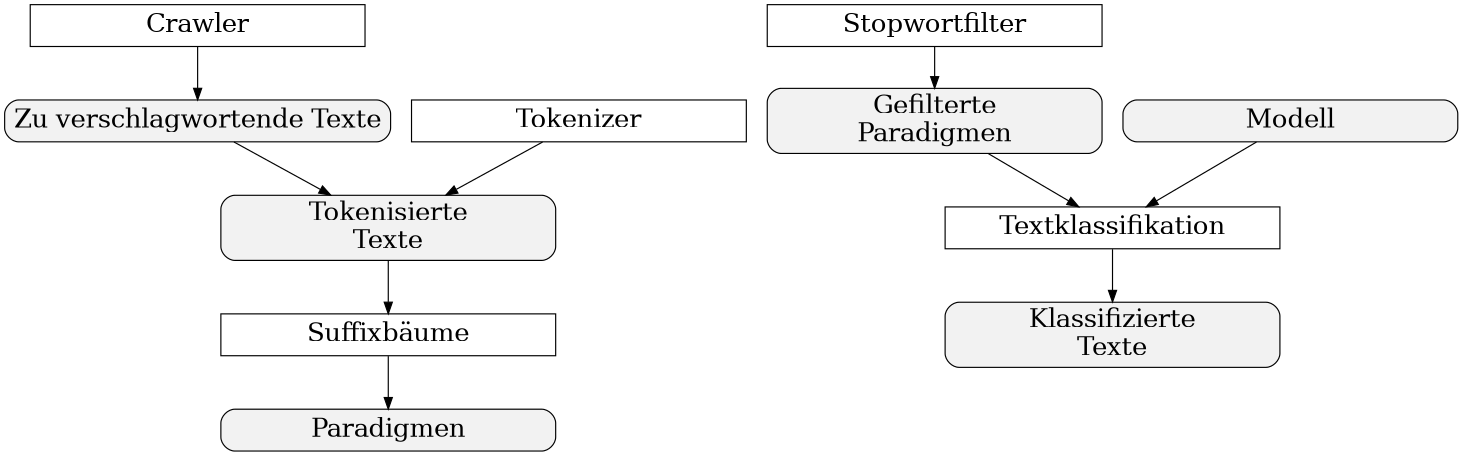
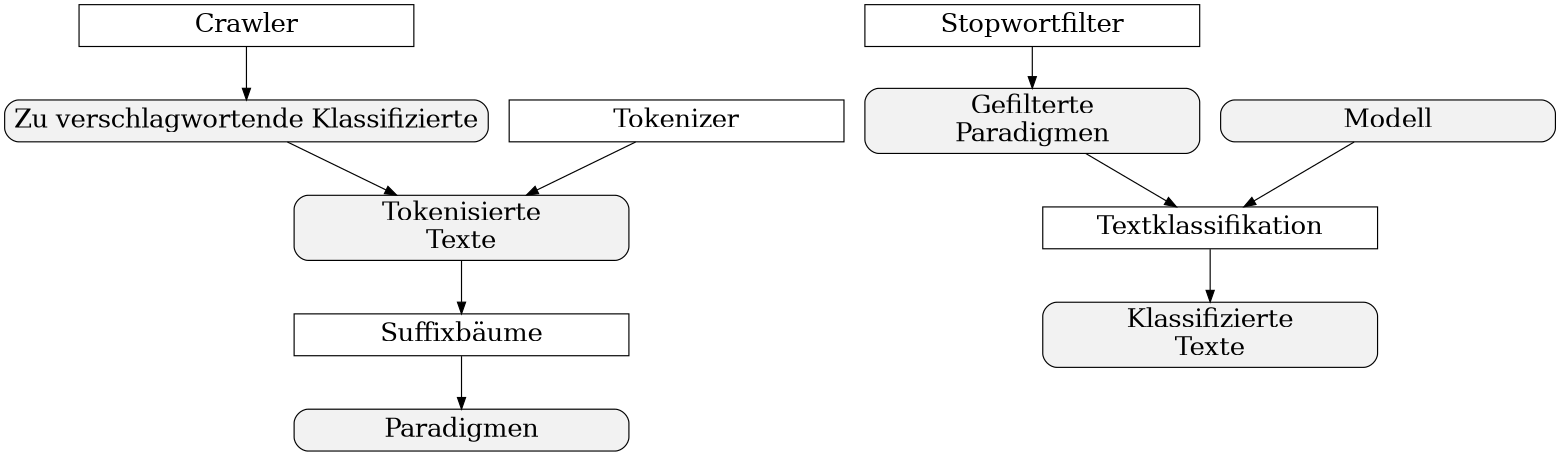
(198, 121) -> (246, 121)
